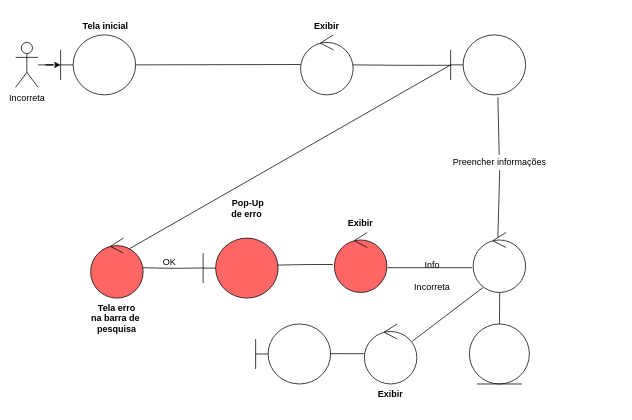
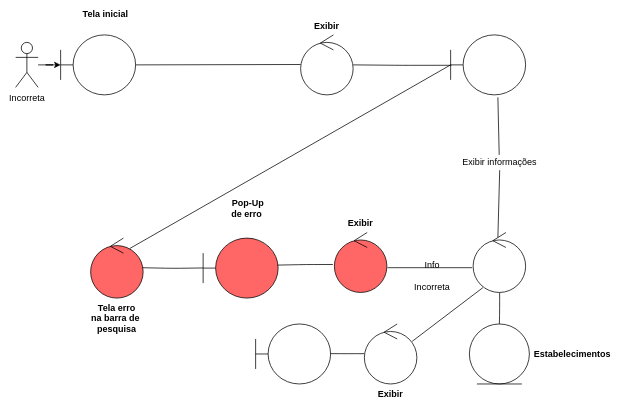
(105, 25) -> (105, 14)
(500, 162) -> (500, 162)
(169, 262) -> none
none -> (572, 354)
